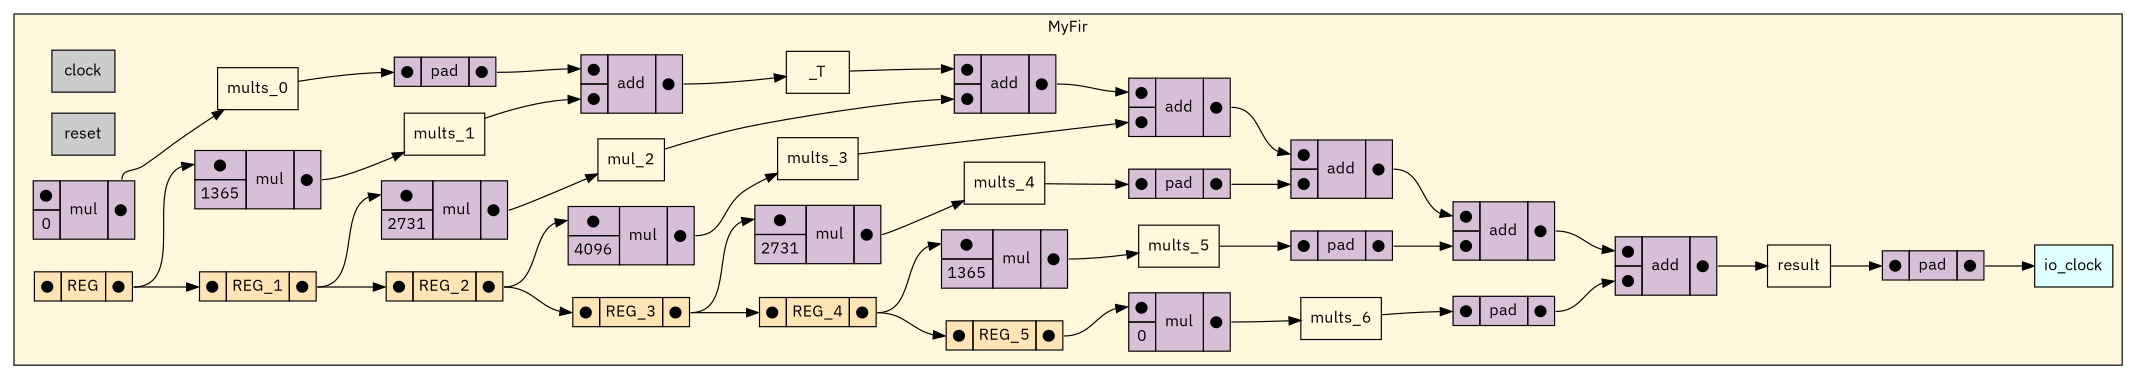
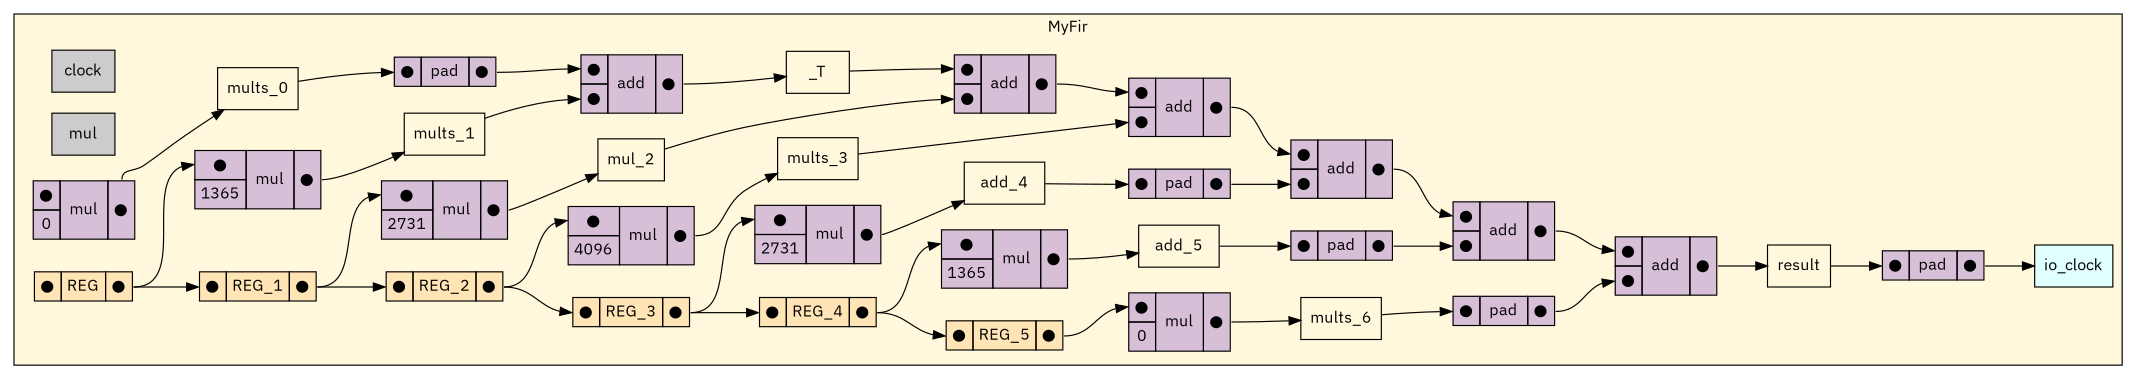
(83, 134) -> (83, 134)
(1005, 183) -> (1005, 183)
(1179, 246) -> (1179, 246)
